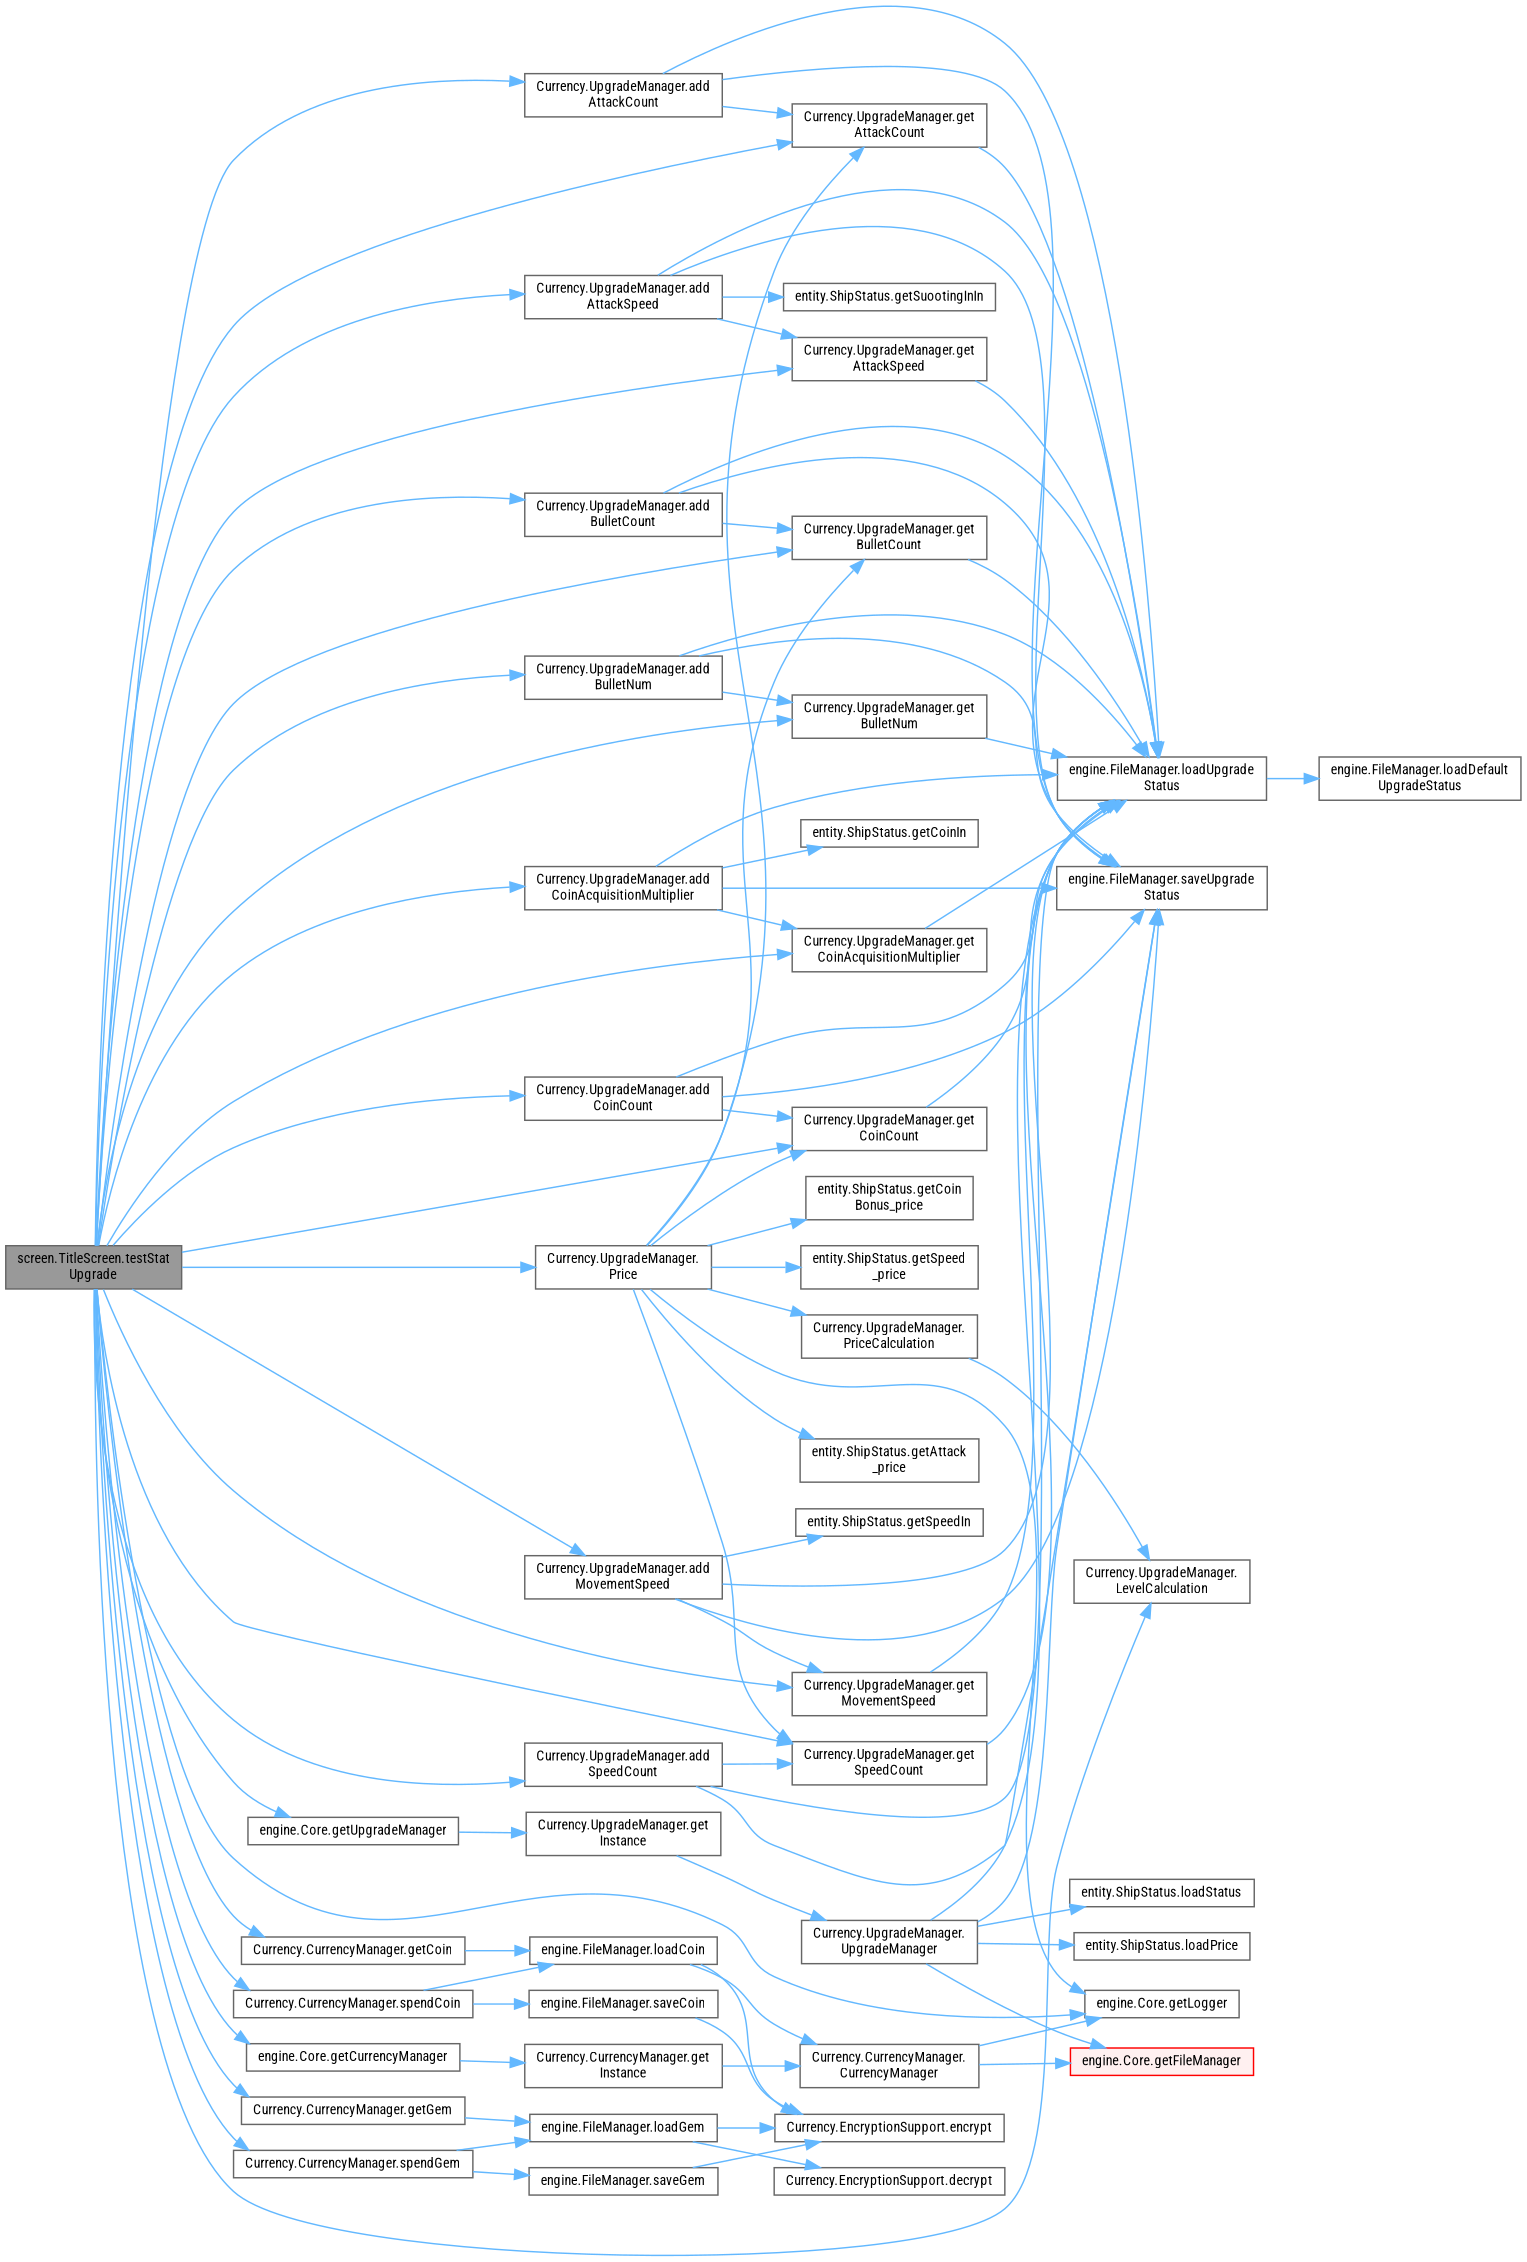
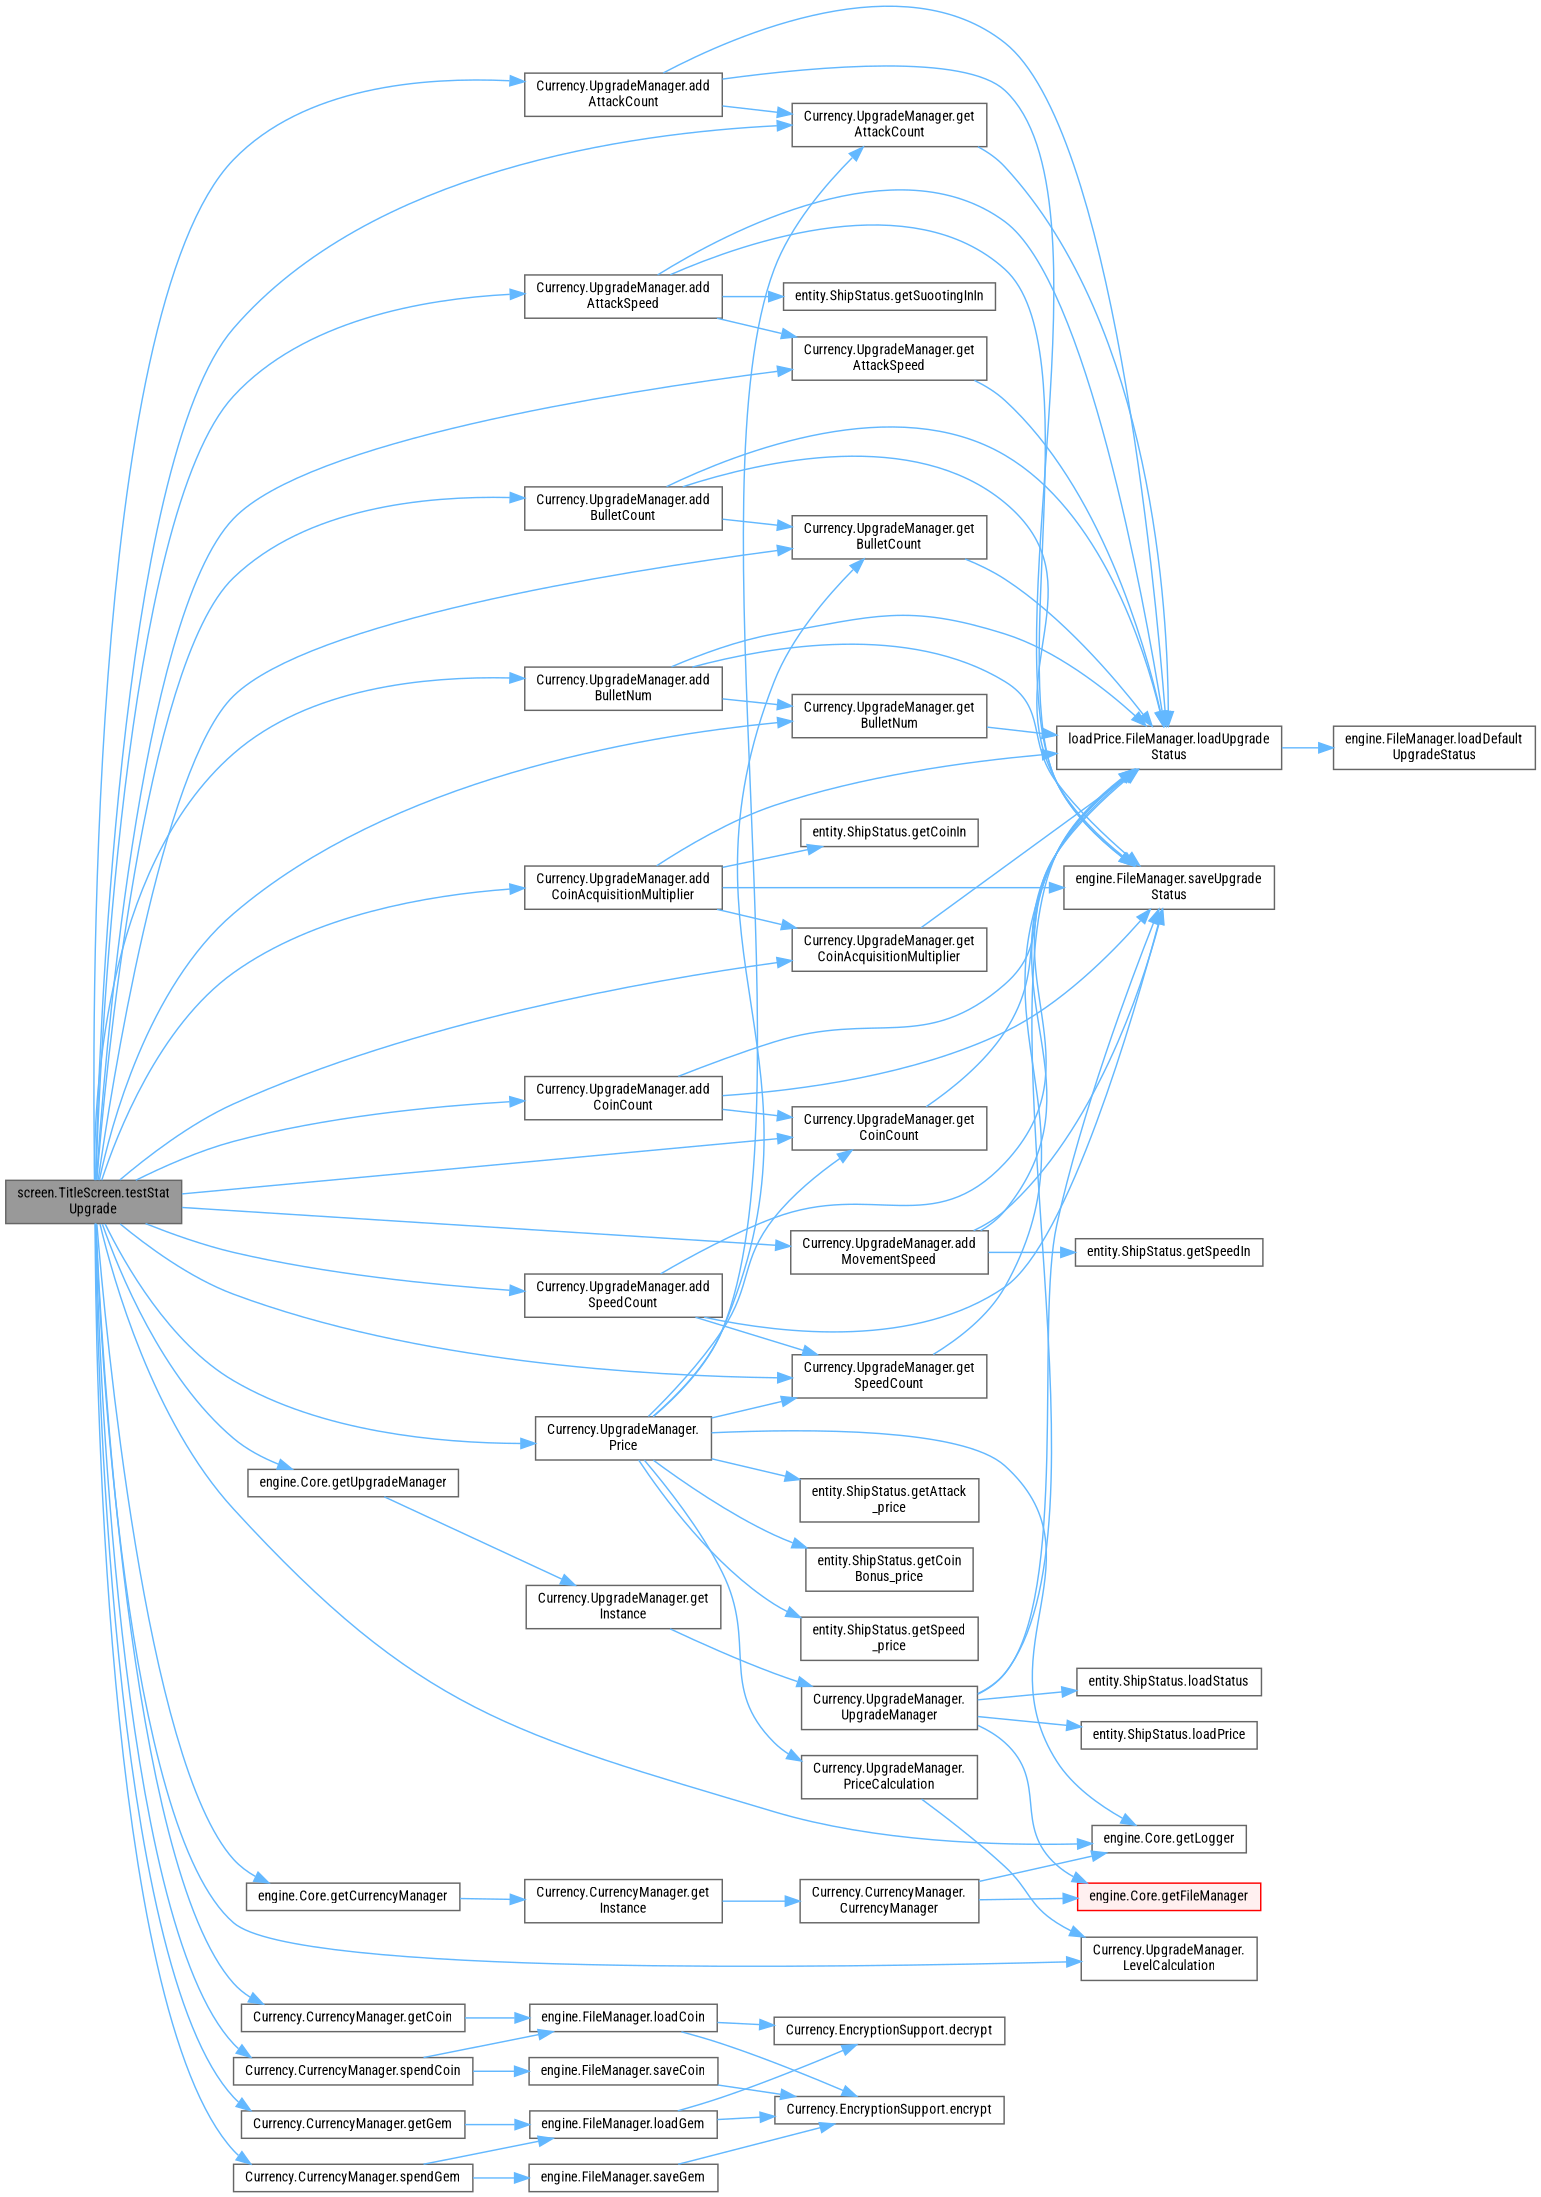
(1162, 778) -> (1169, 748)
(890, 1694) -> none
(750, 2002) -> (738, 2023)
